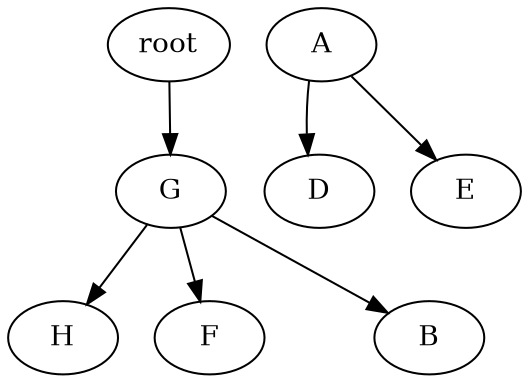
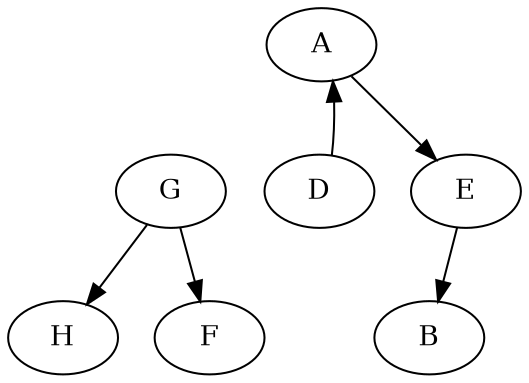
(169, 45) -> none
(307, 107) -> (334, 129)
(291, 259) -> (450, 255)
